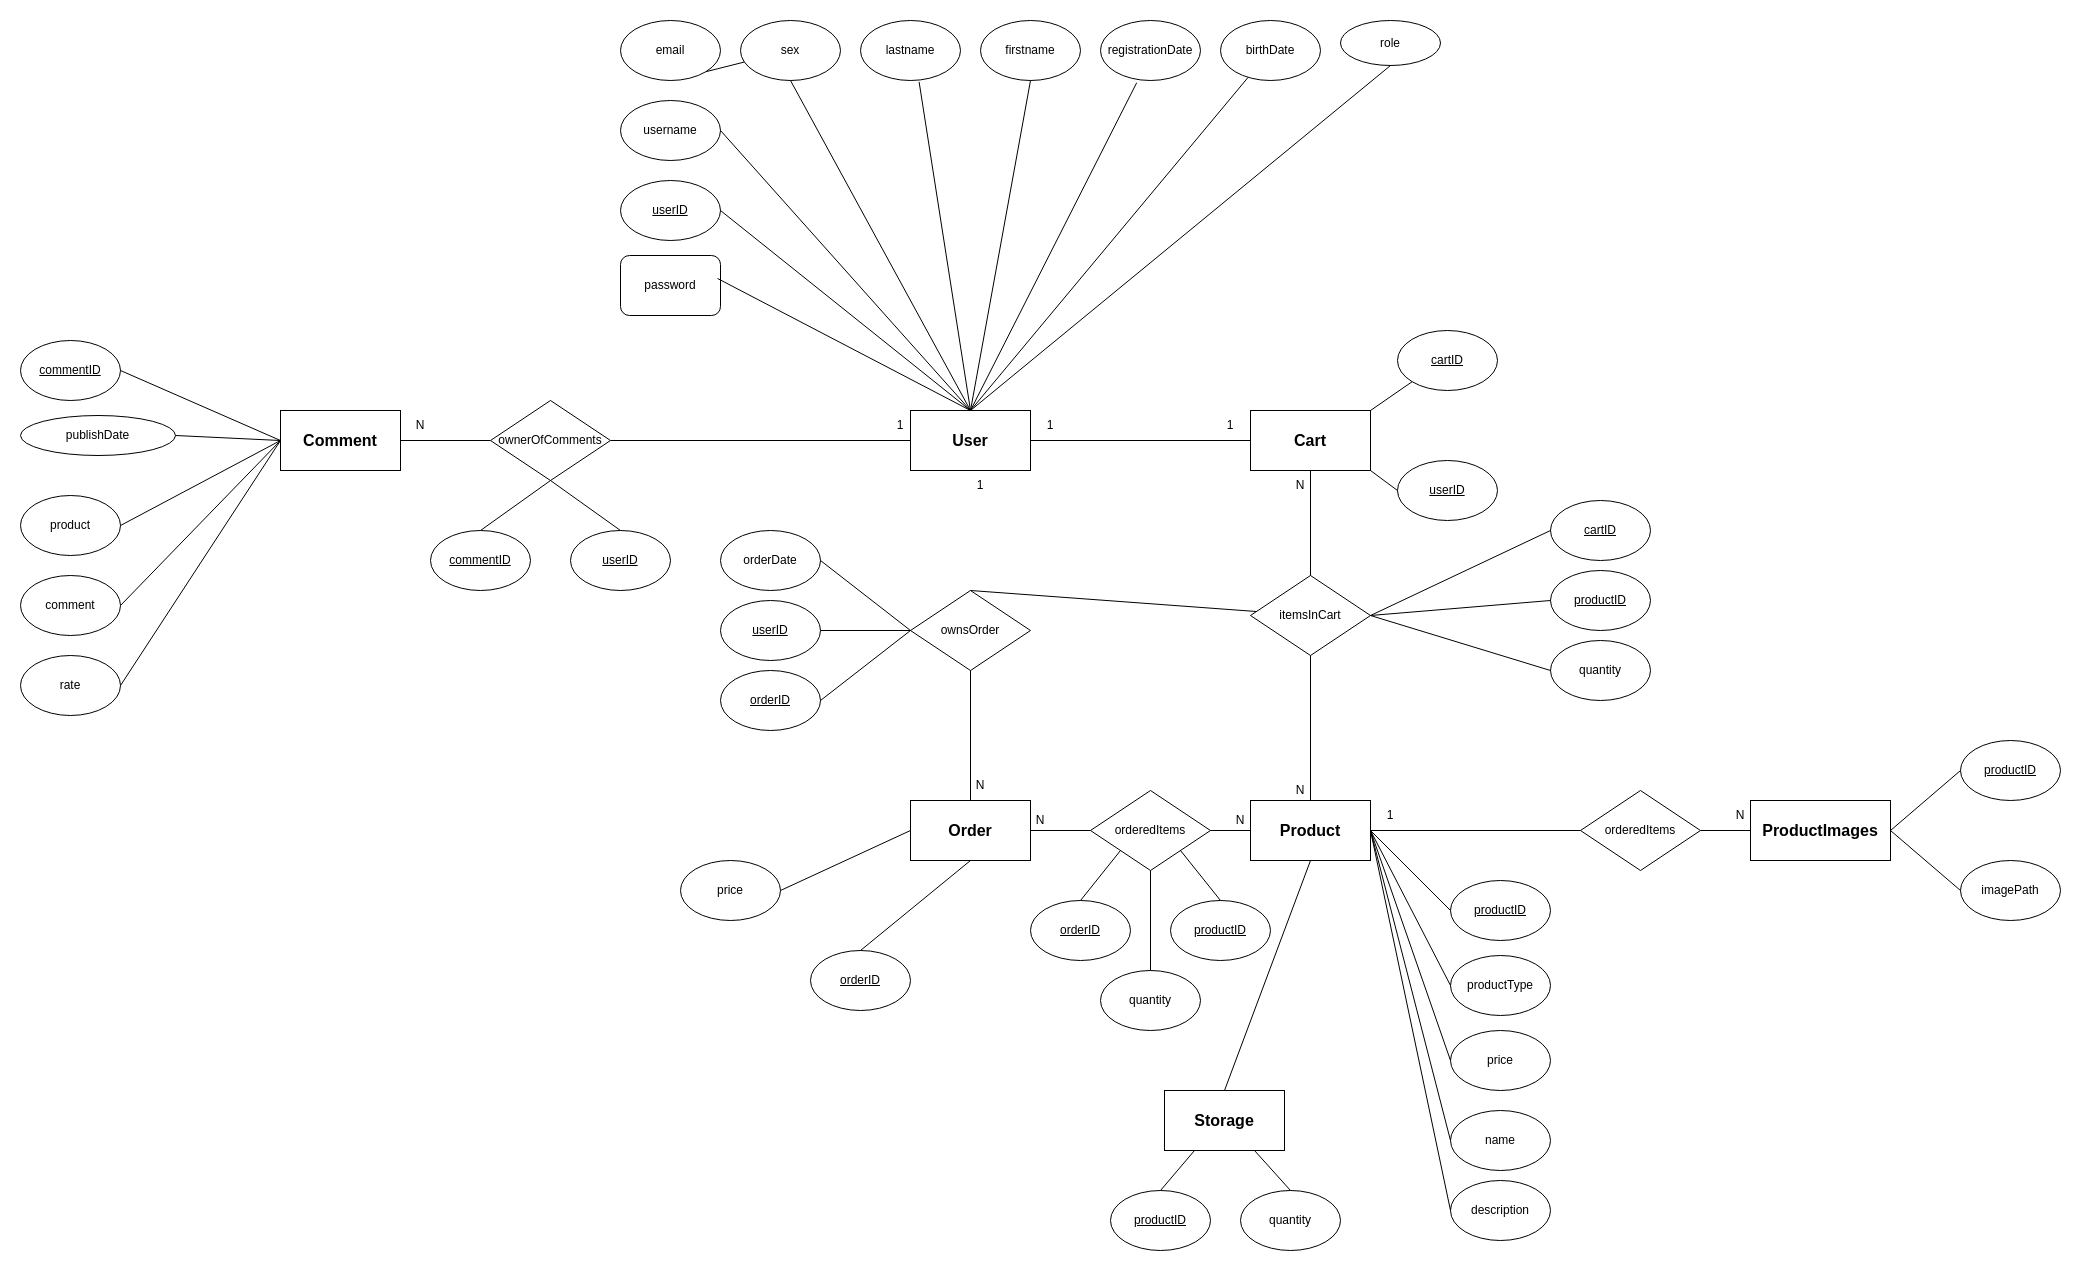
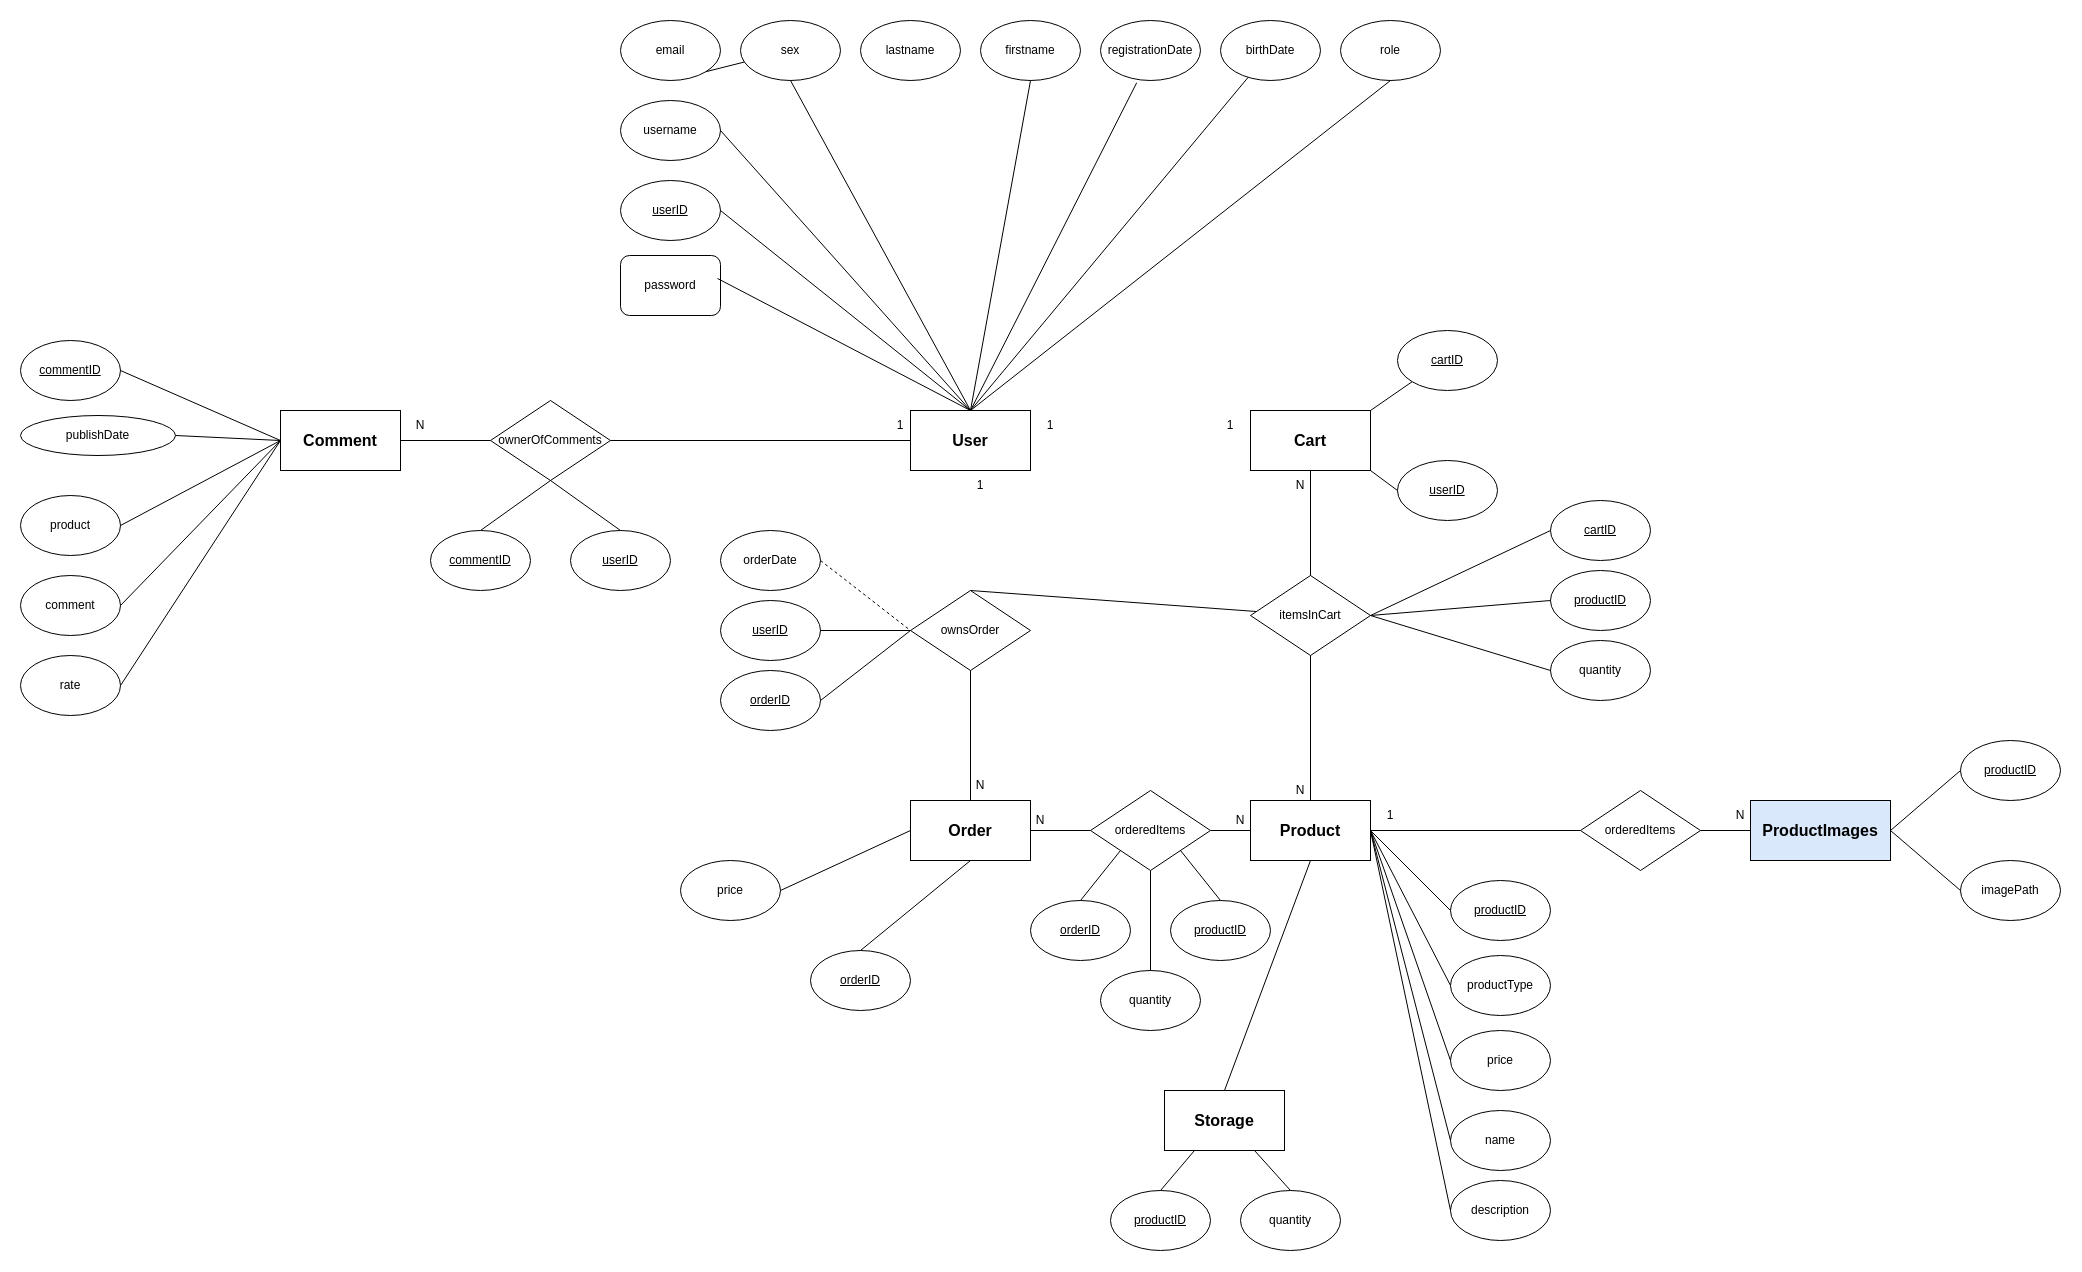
(1391, 43) -> (1391, 51)
(944, 242) -> none
(1141, 441) -> none
(864, 594) -> (864, 594)
(1821, 831) -> (1821, 831)
